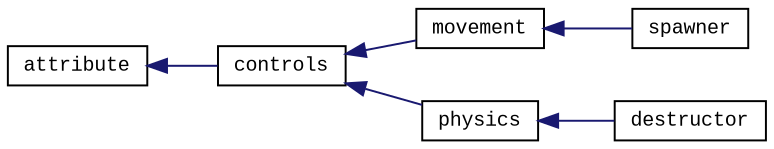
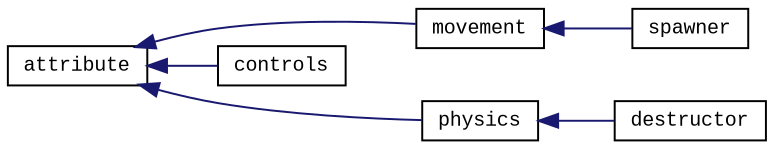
(391, 45) -> (284, 23)
(394, 97) -> (289, 112)
